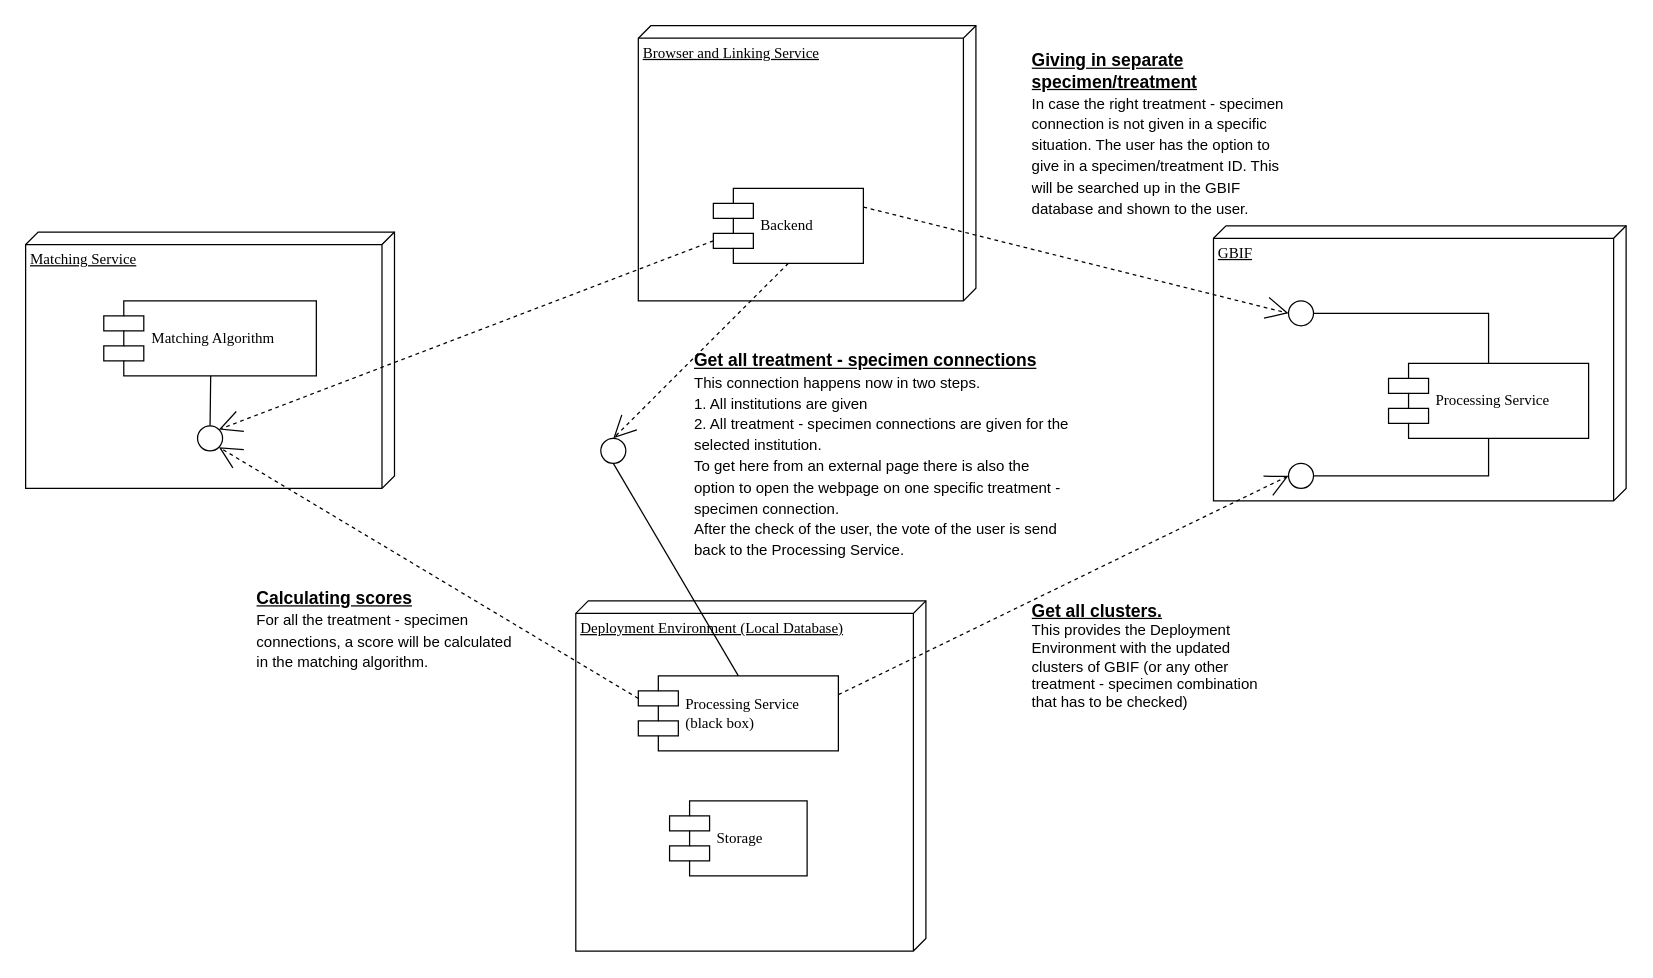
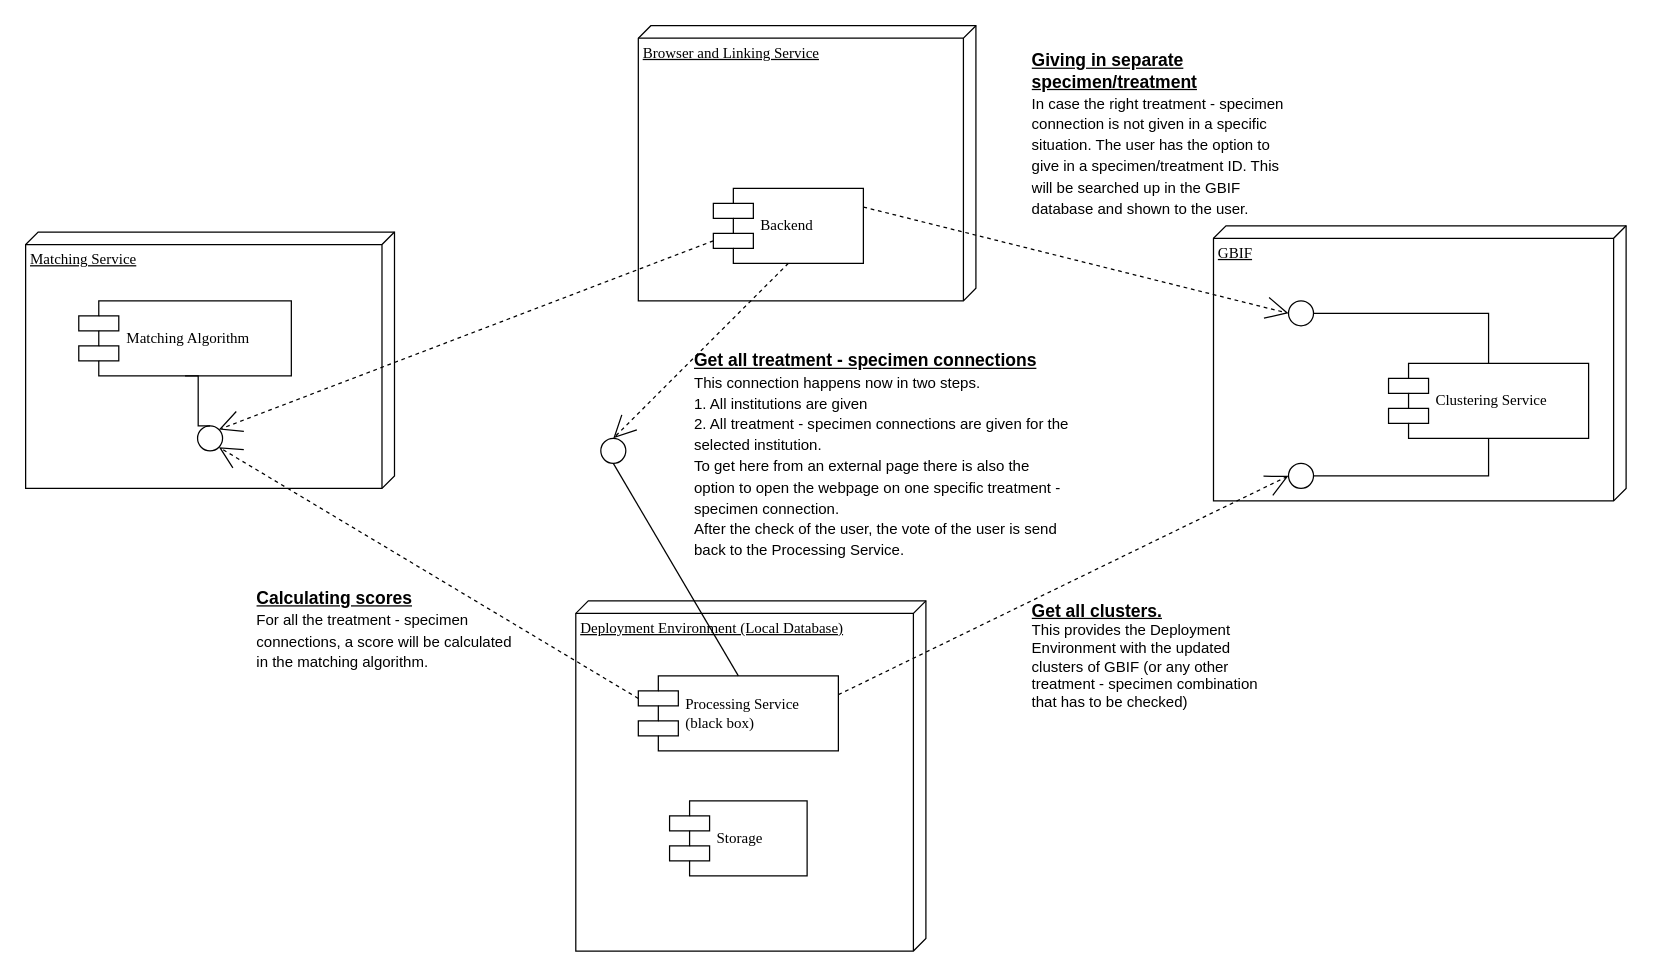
(210, 338) -> (185, 338)
(1505, 401) -> (1503, 401)
